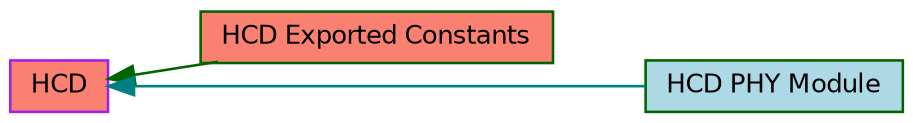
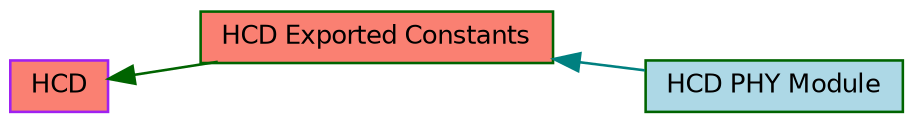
(390, 86) -> (612, 66)
